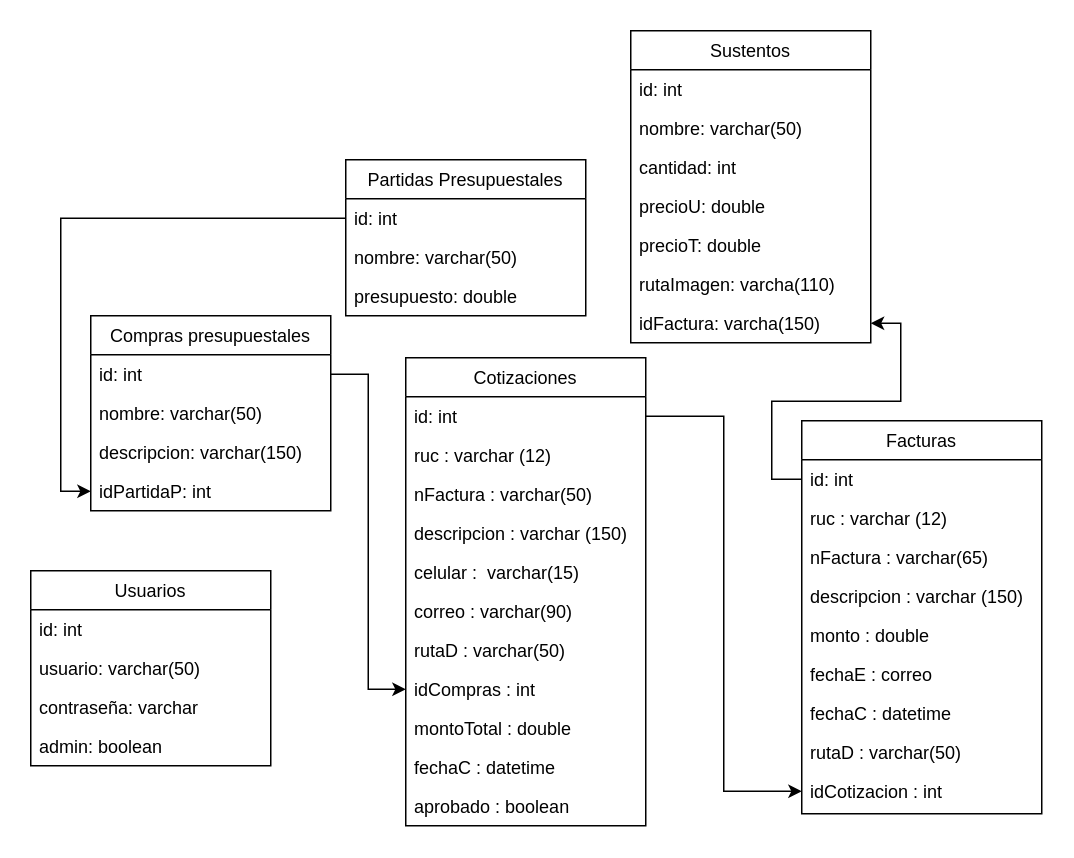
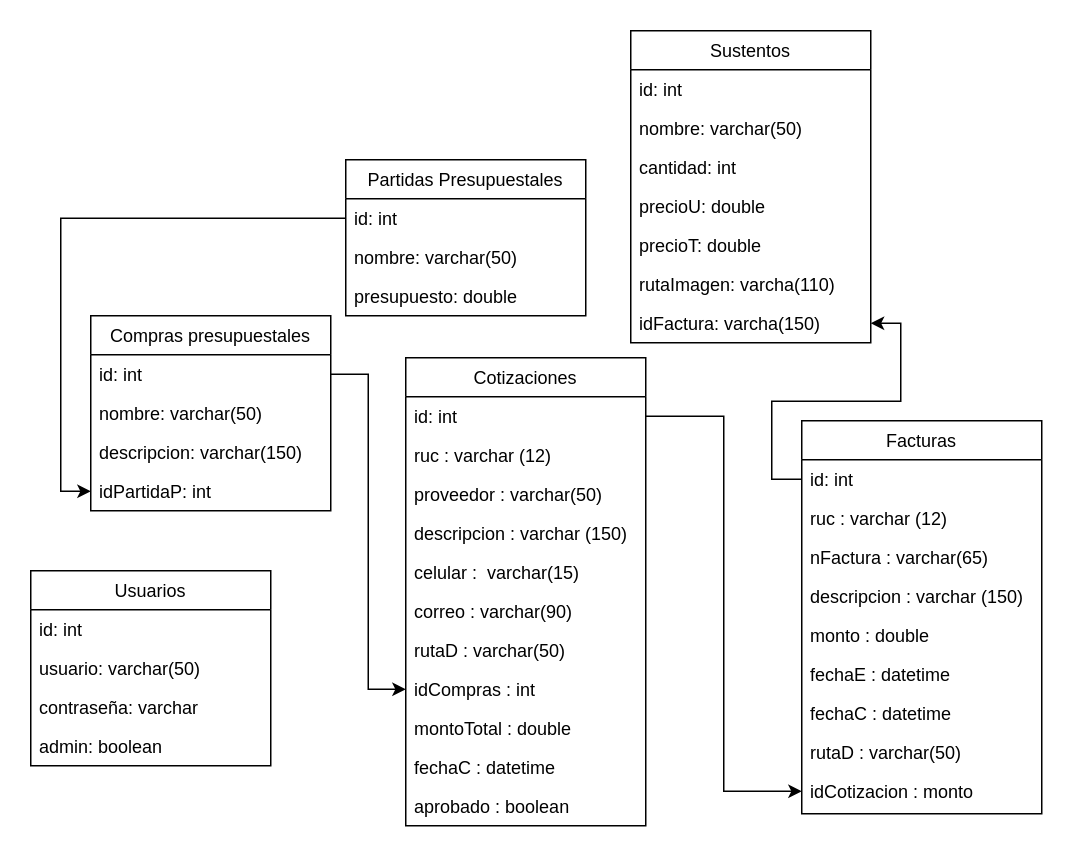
(518, 495) -> (523, 495)
(879, 675) -> (886, 675)
(884, 792) -> (897, 792)
